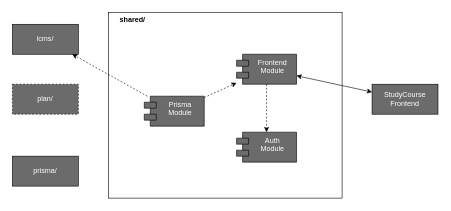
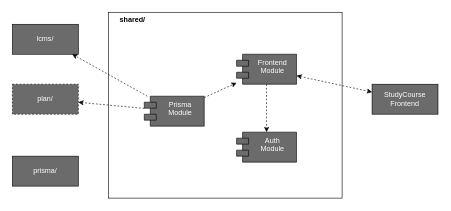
(334, 84) -> (334, 84)
none -> (116, 106)
